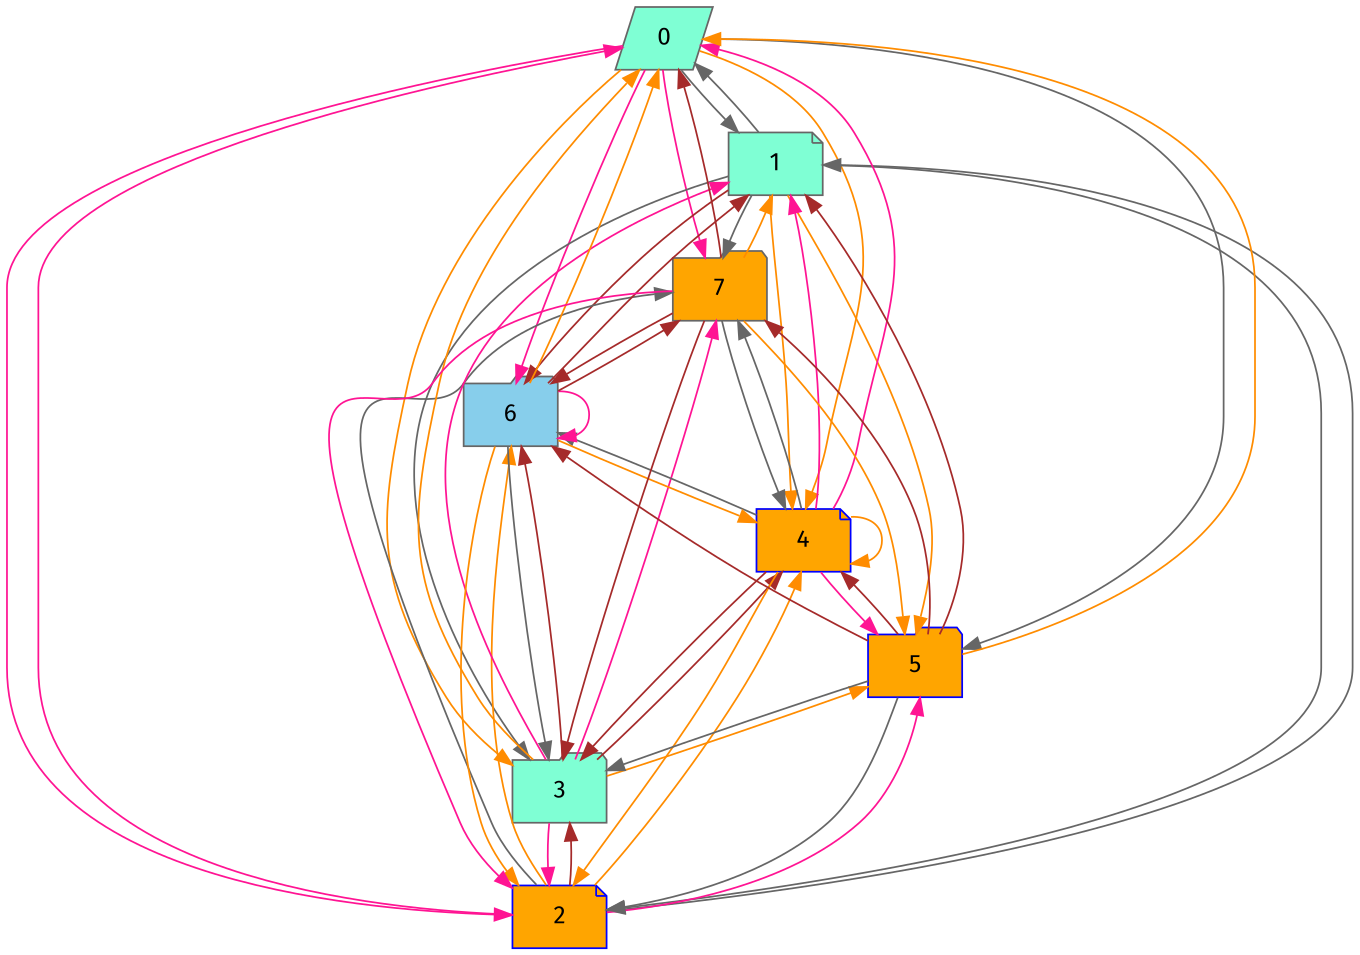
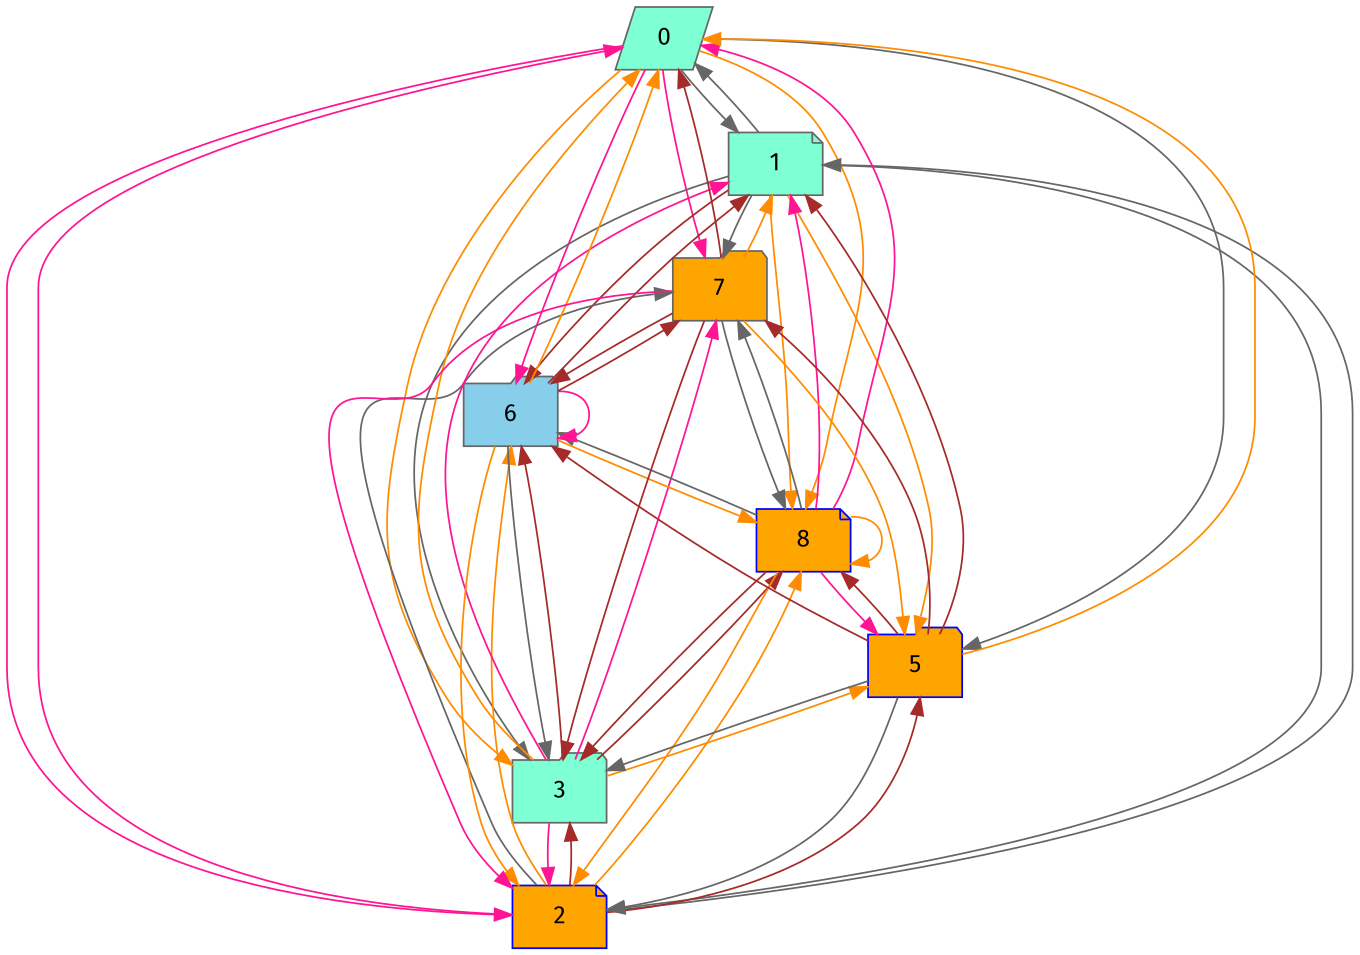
(804, 540) -> (804, 540)
(798, 863) -> (798, 863)
